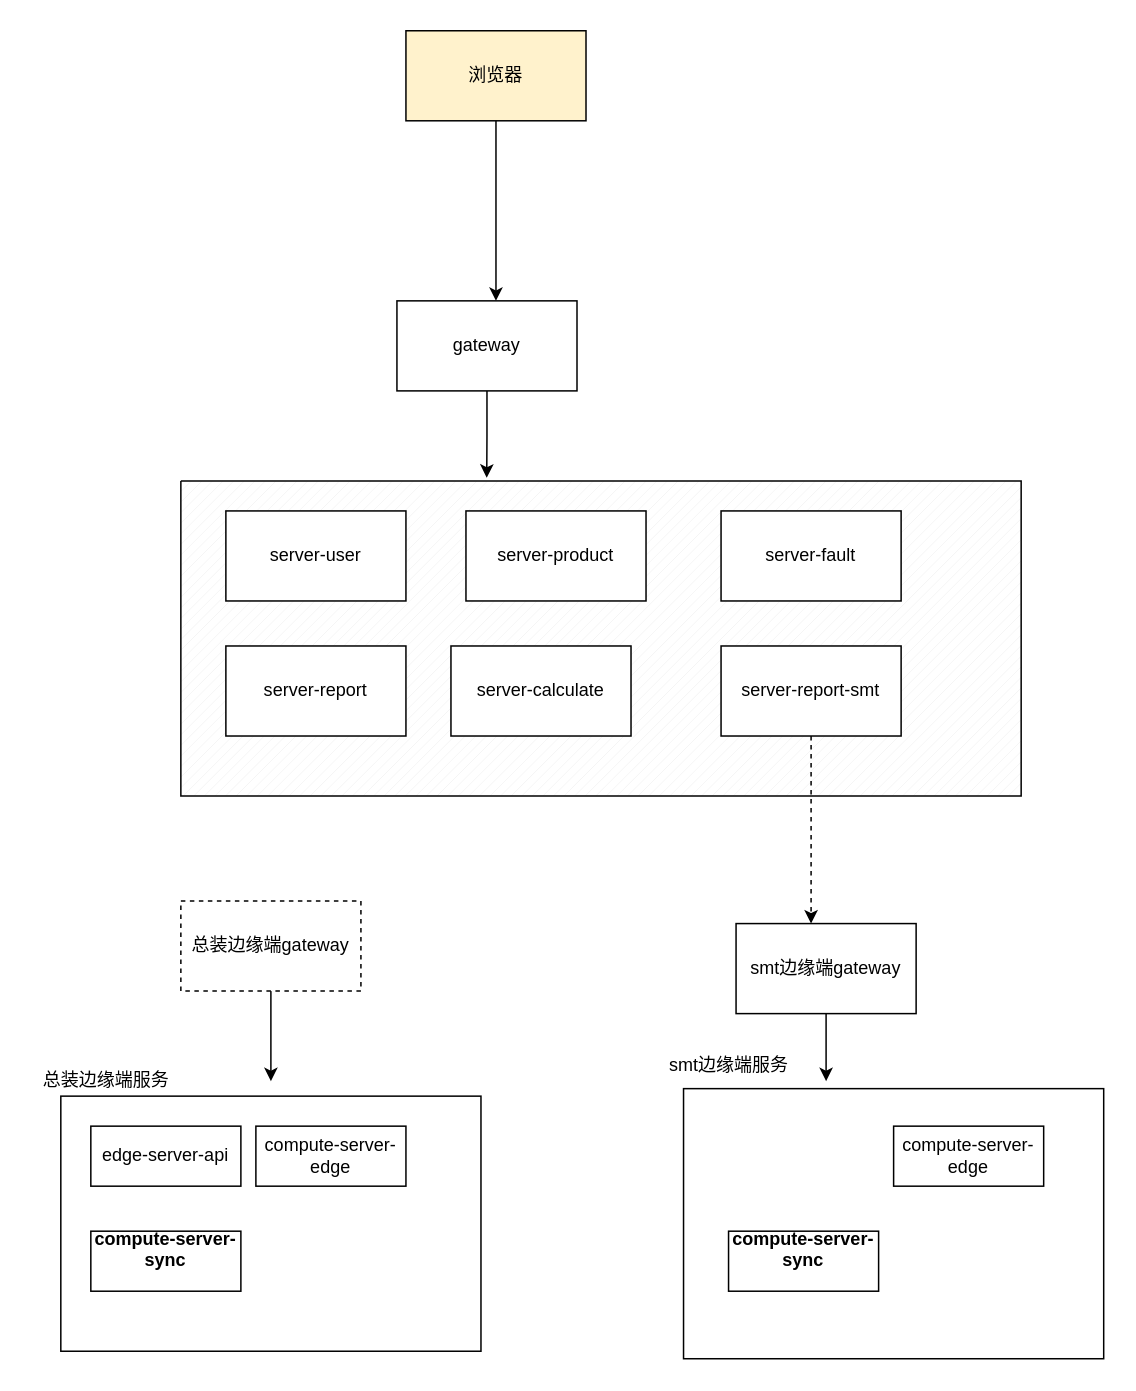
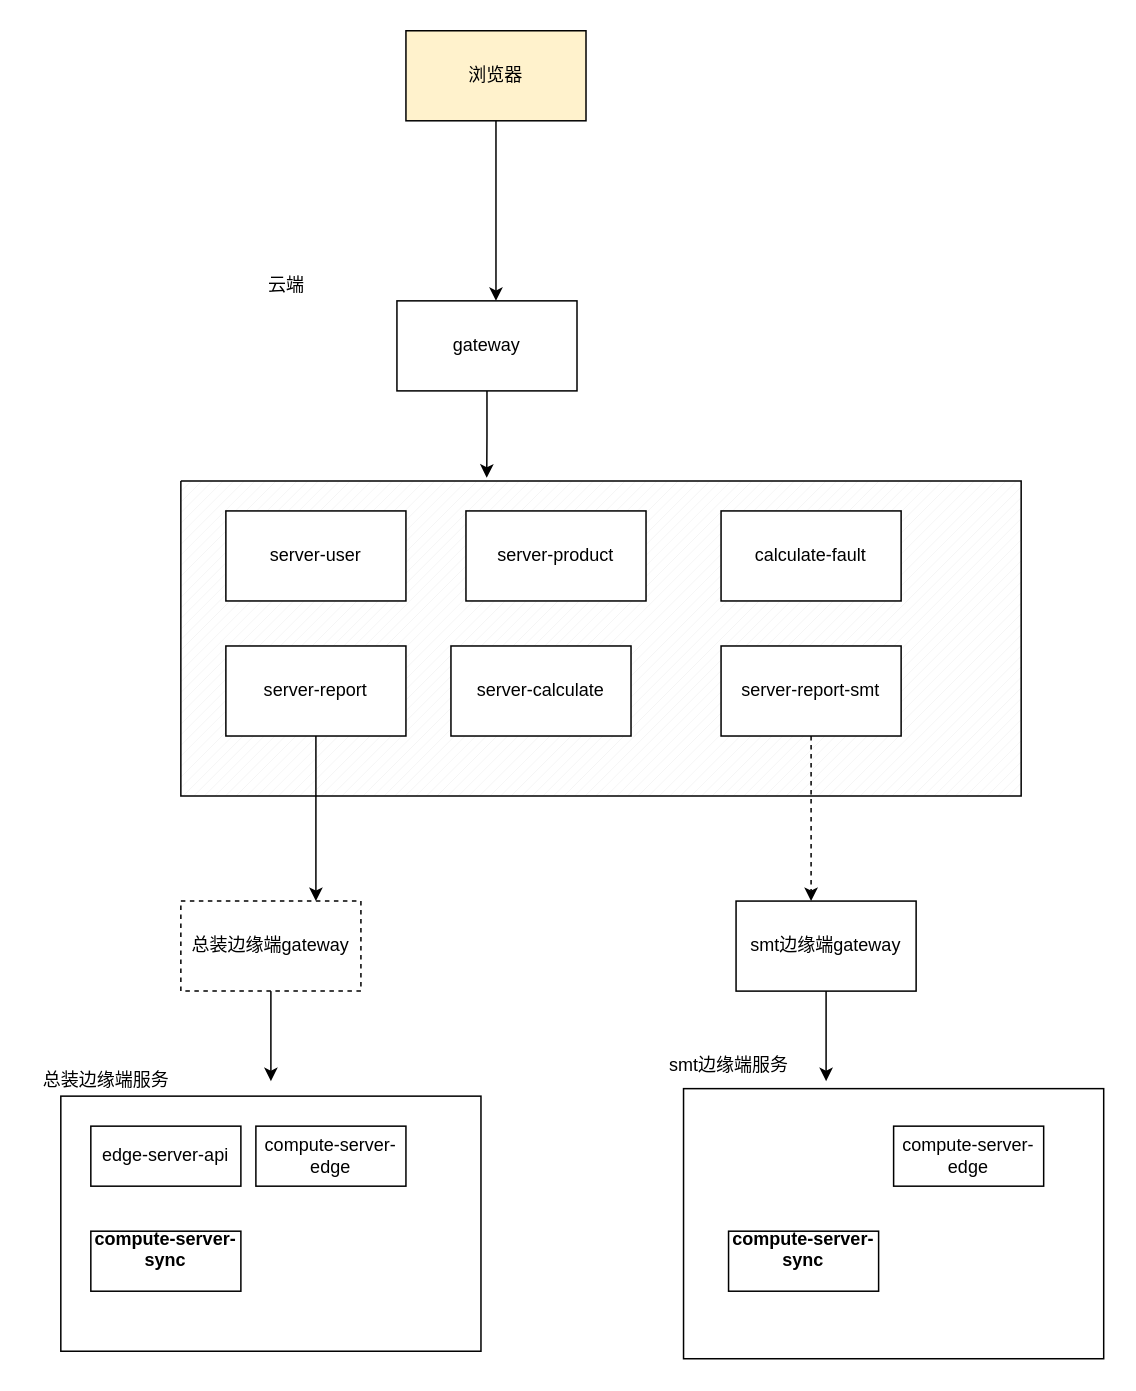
none -> (286, 286)
(811, 556) -> (811, 556)
none -> (316, 820)
(826, 968) -> (826, 946)
